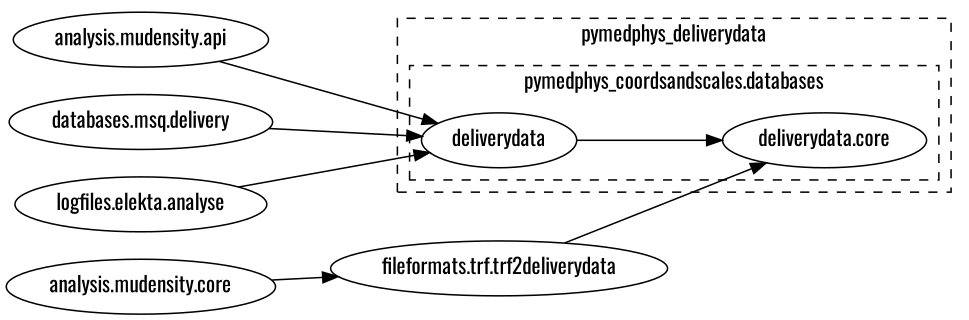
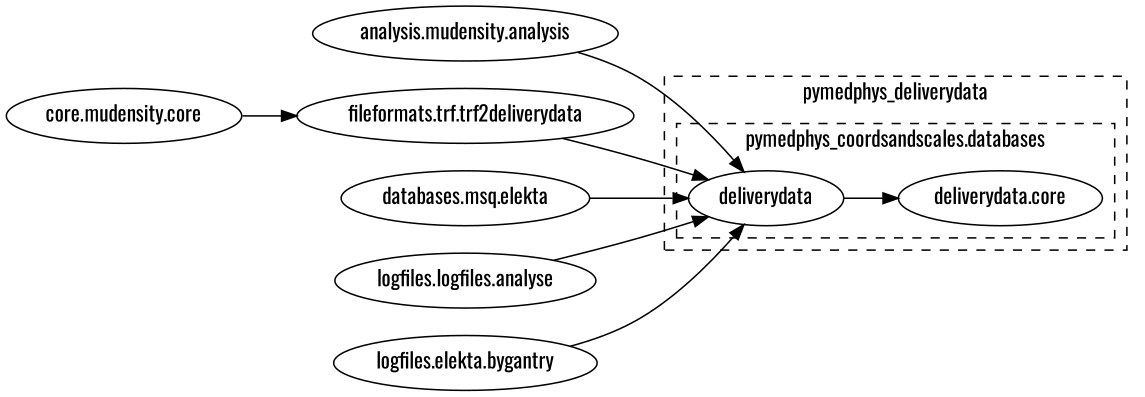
(141, 40) -> (465, 34)
(141, 122) -> (465, 198)
(141, 204) -> (465, 281)
(658, 206) -> (628, 155)
(141, 287) -> (124, 116)
none -> (465, 363)
